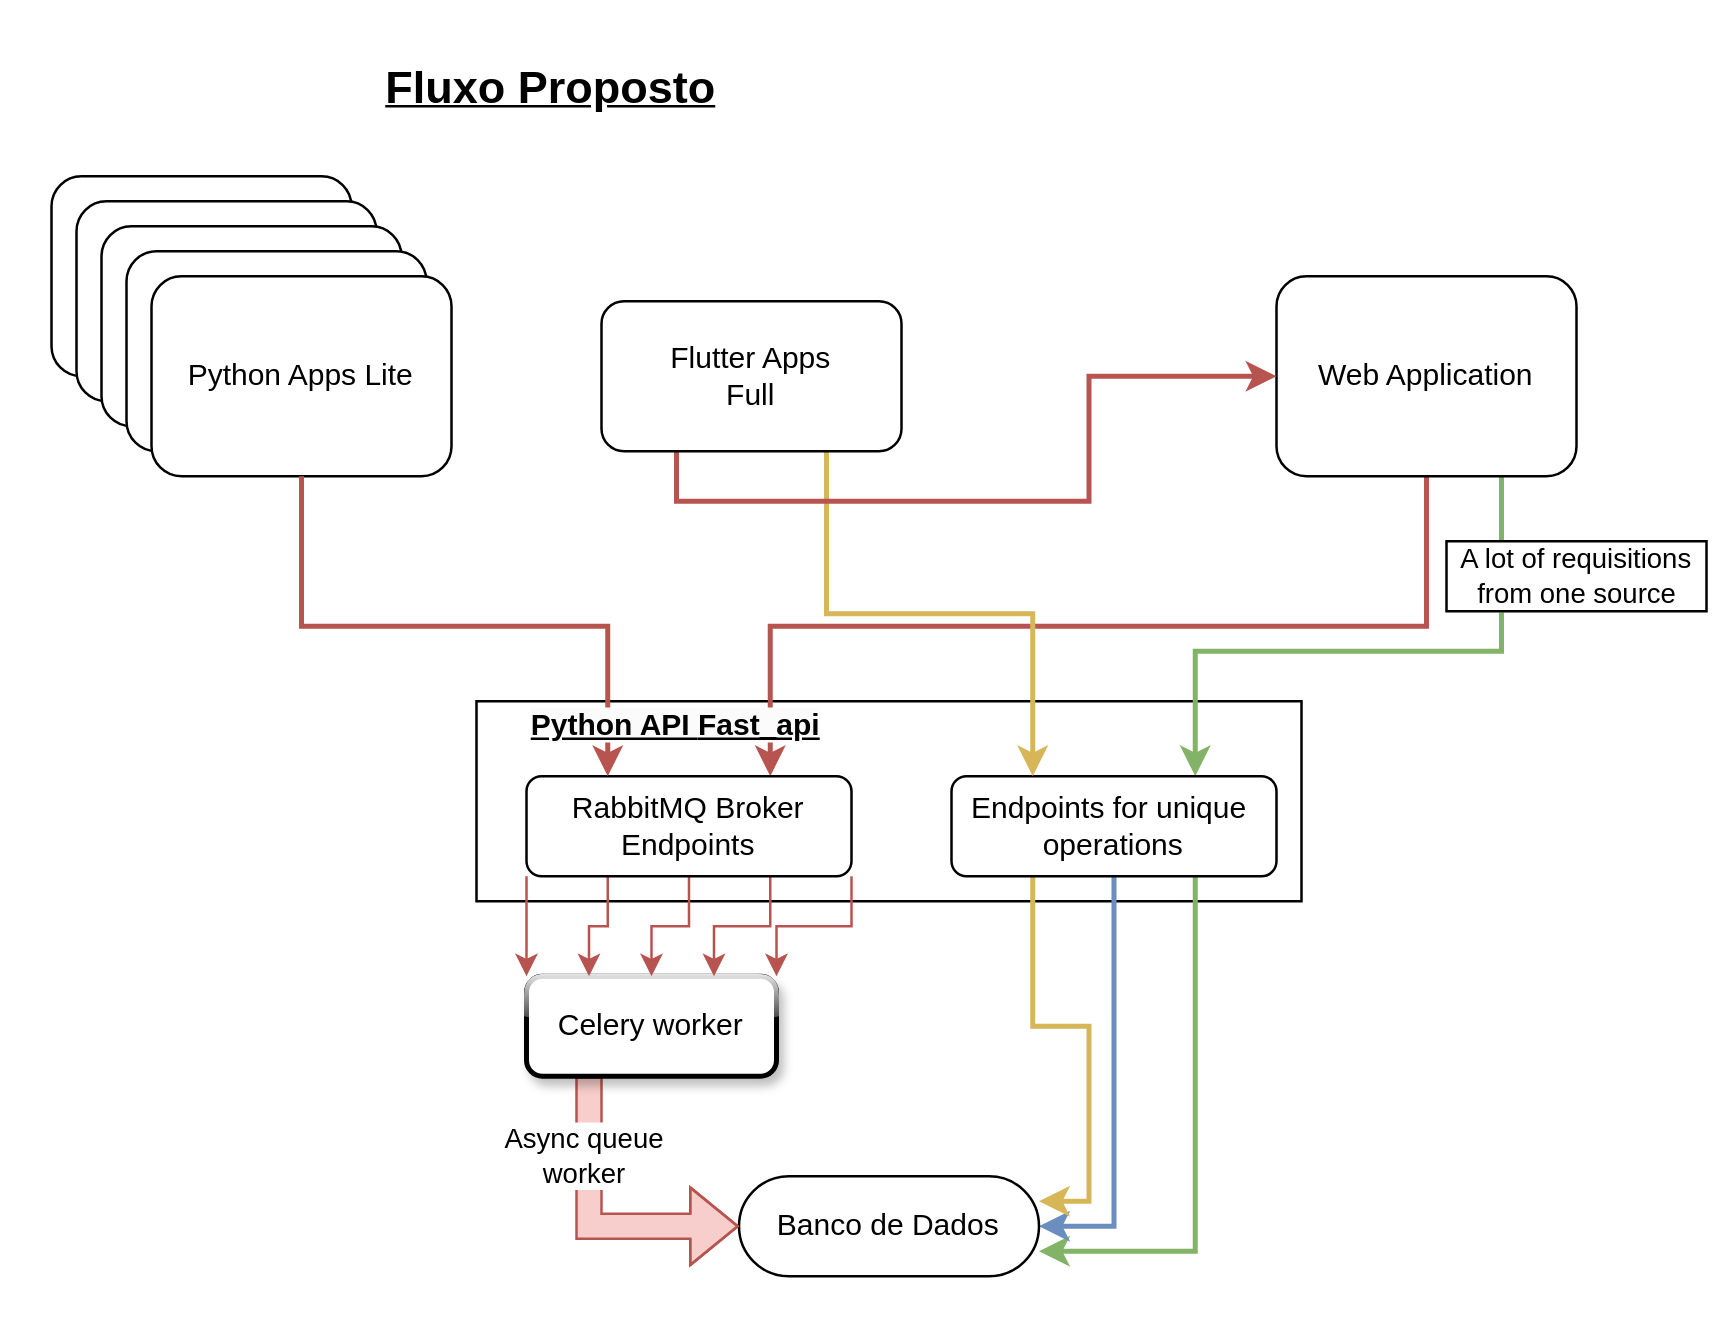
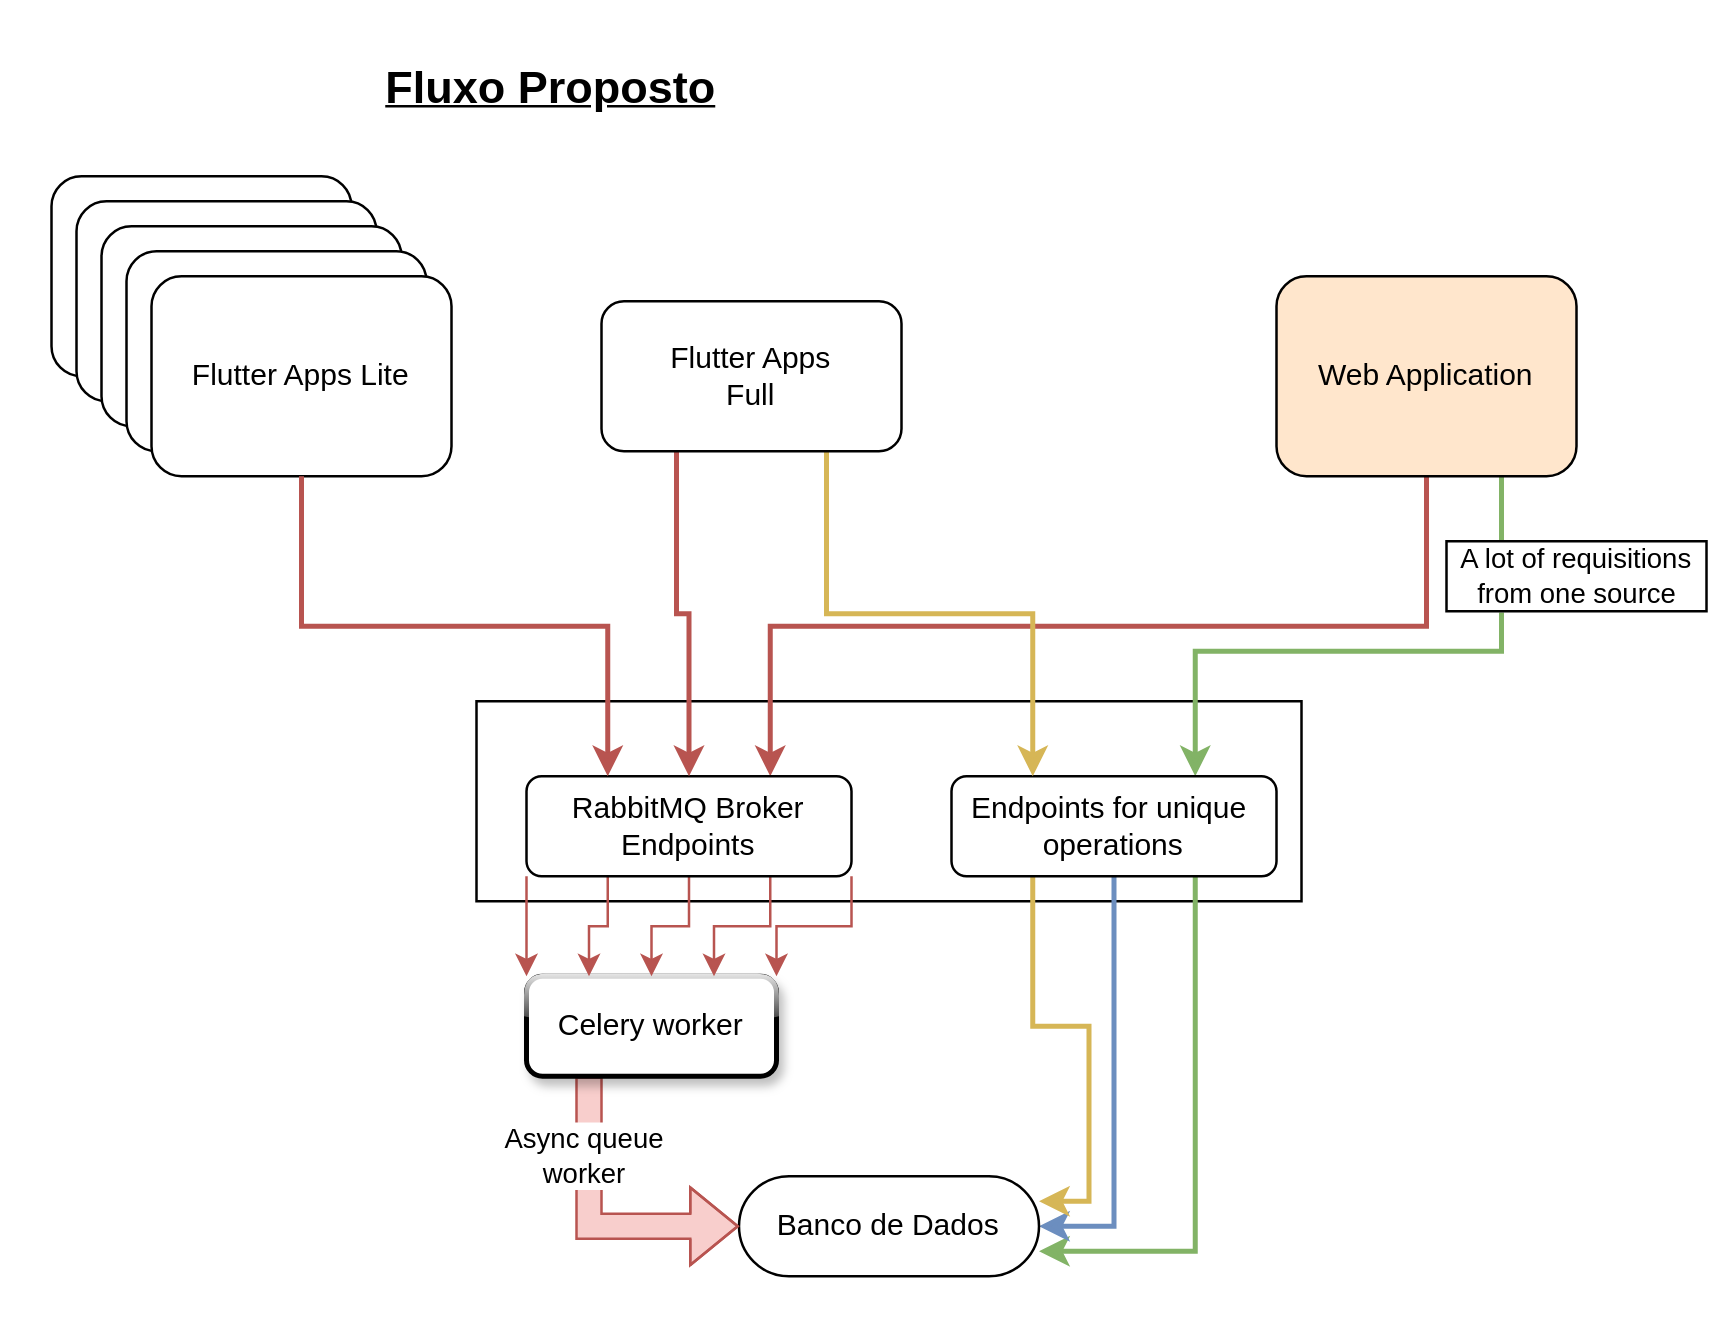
(301, 376) -> (301, 376)
(1426, 376) -> (1426, 376)
(1089, 484) -> (689, 623)
(676, 726) -> none
